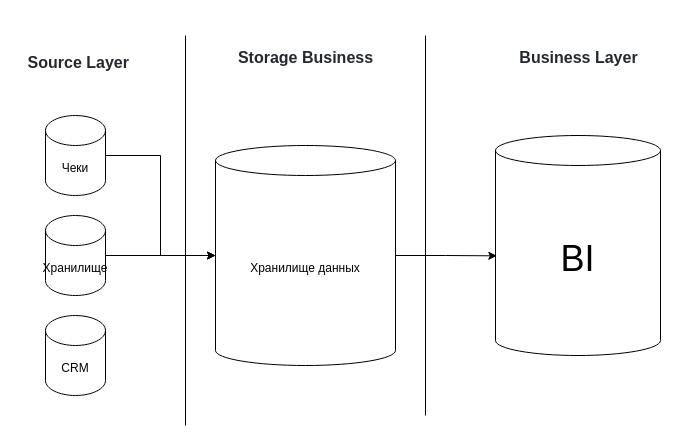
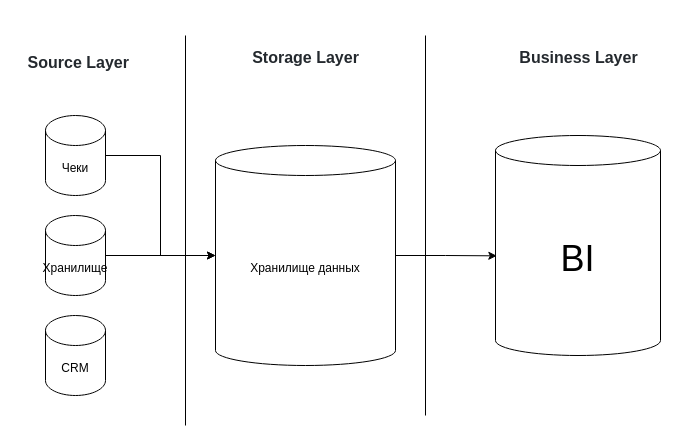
(306, 51) -> (306, 51)
